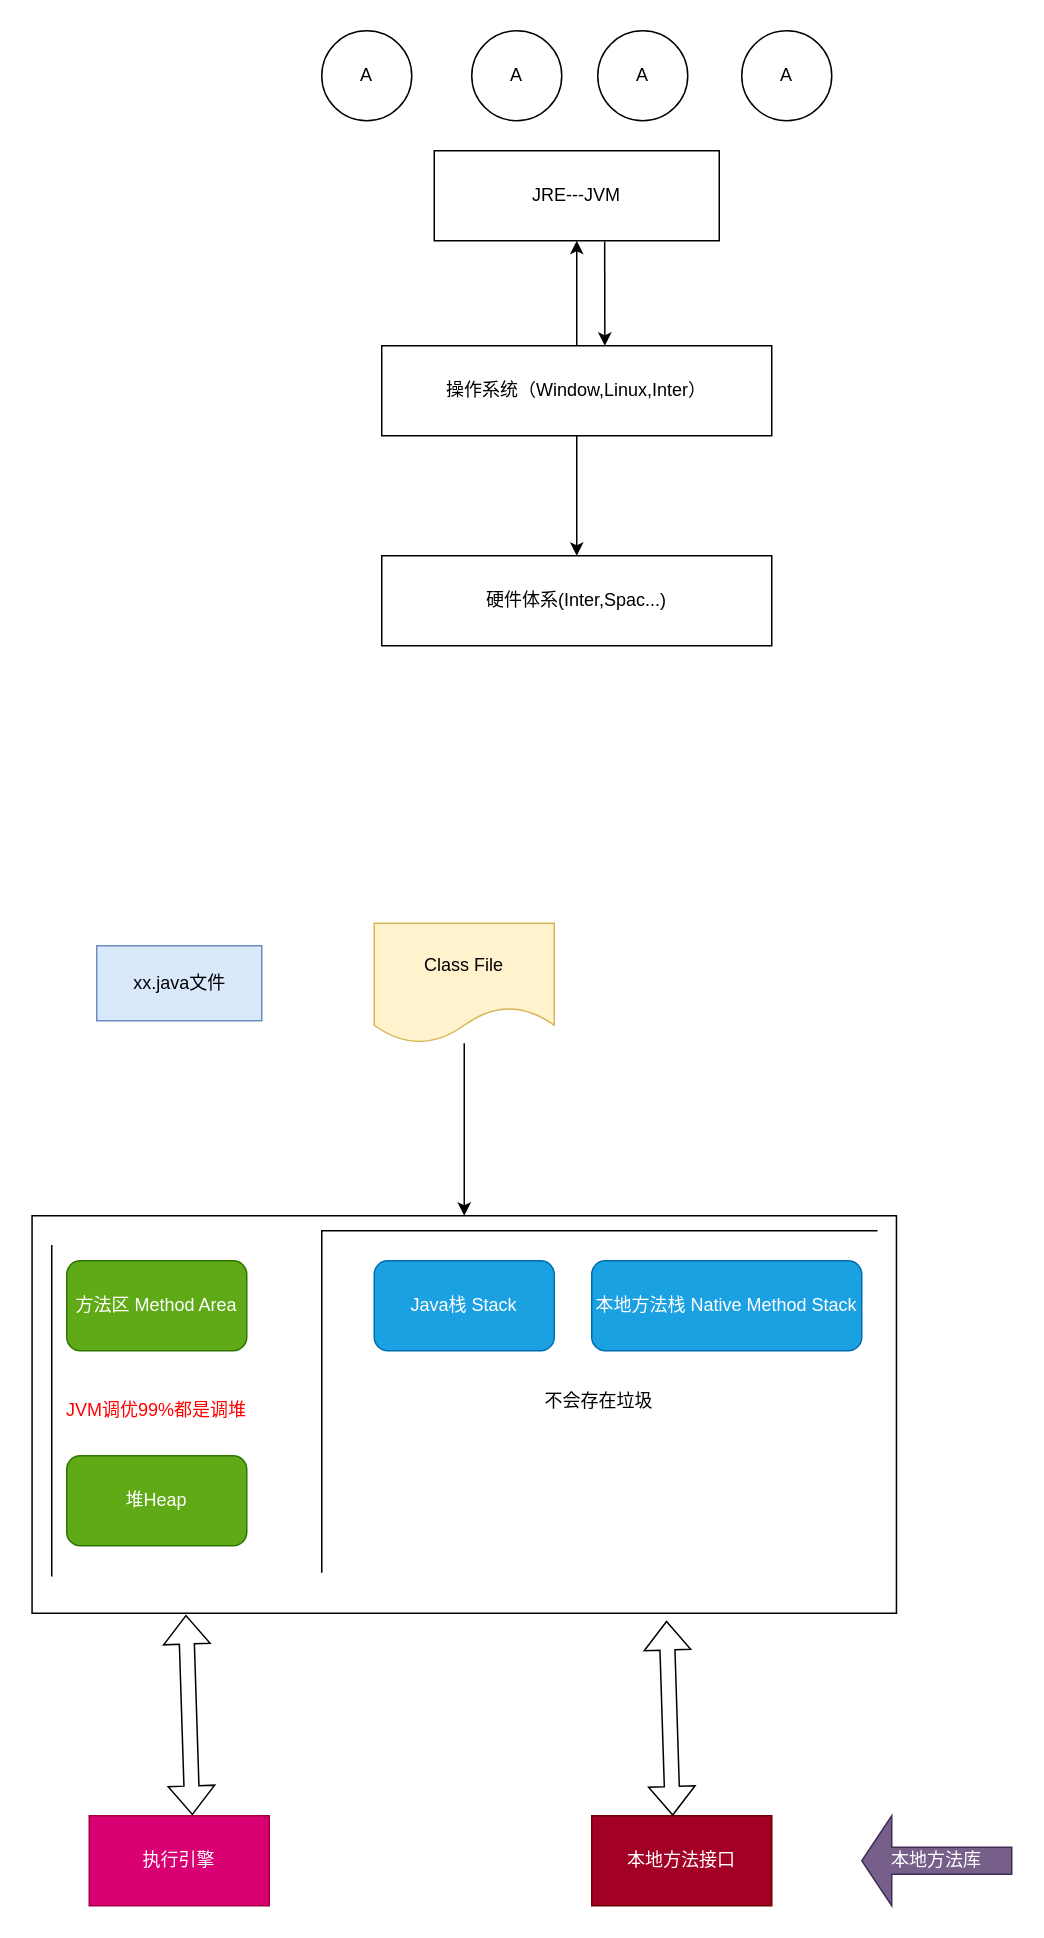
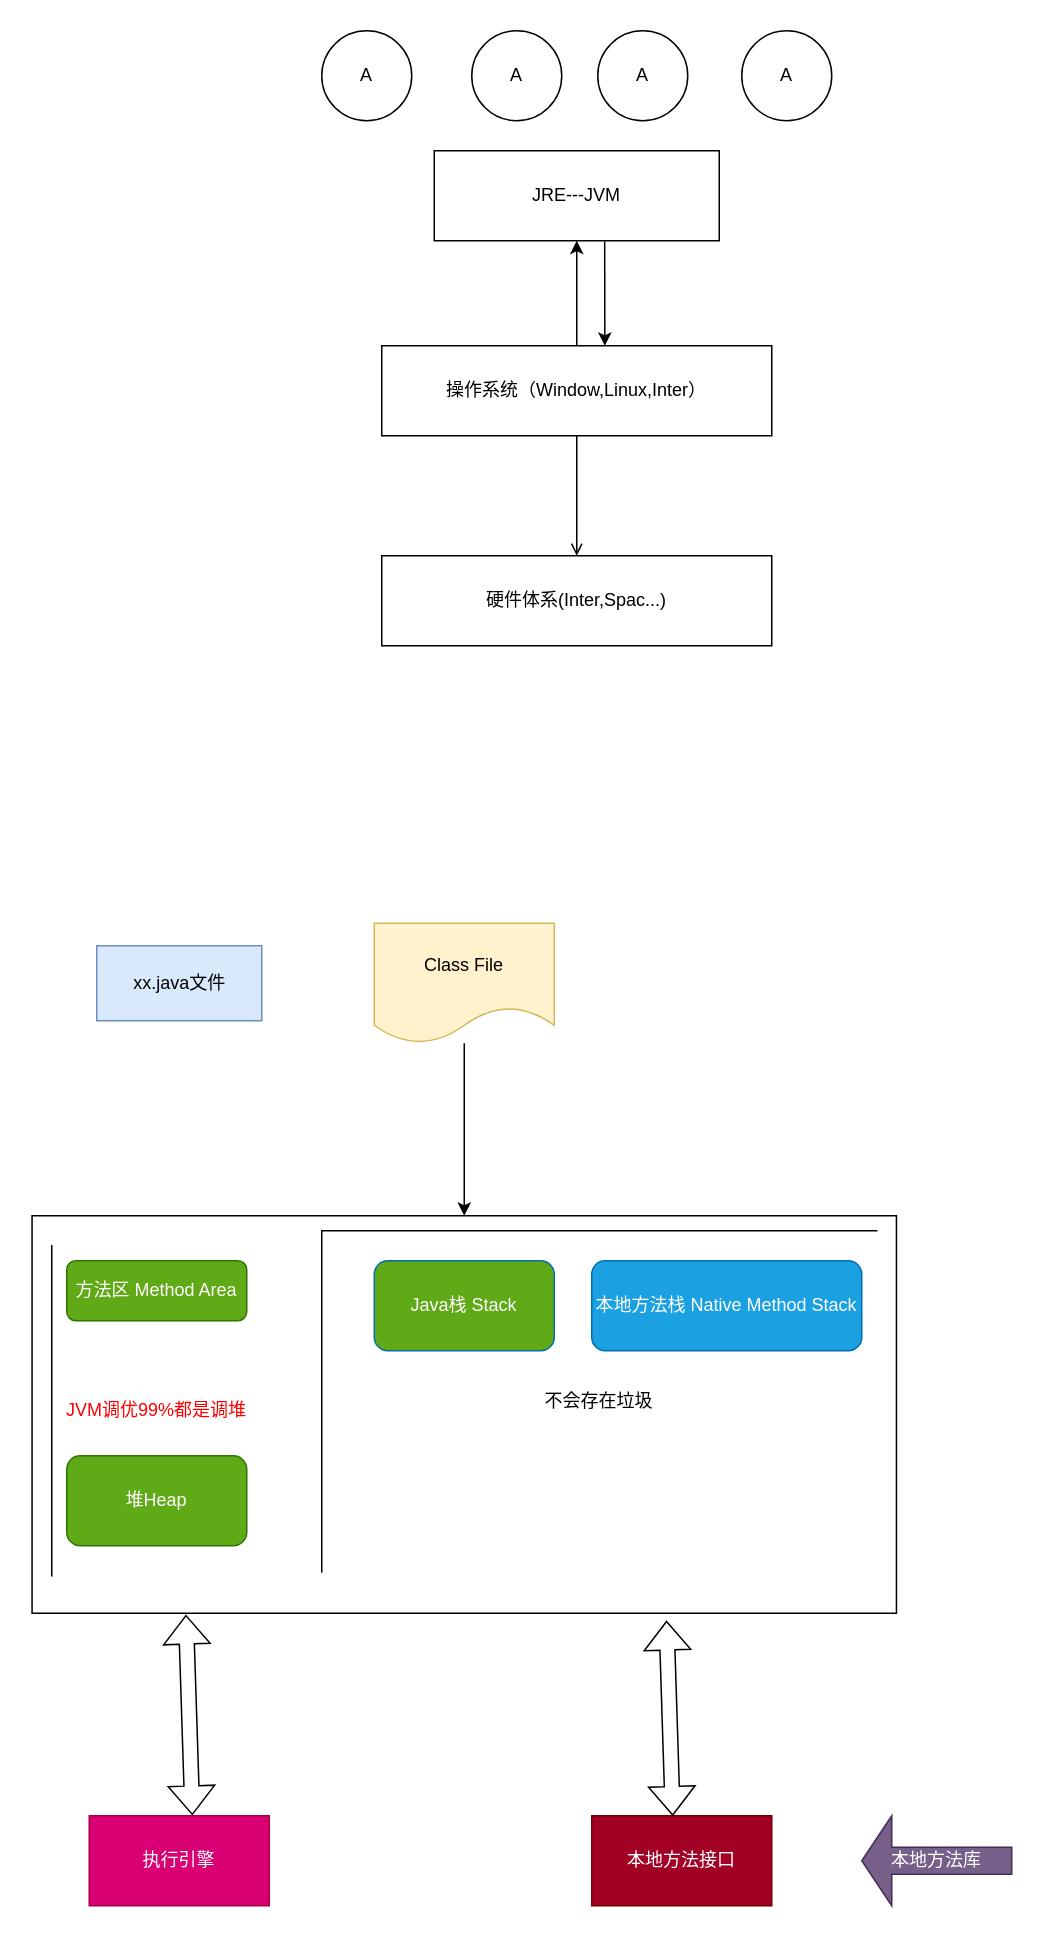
(577, 544) -> (577, 546)
(157, 1306) -> (157, 1291)
(464, 1306) -> (464, 1306)
